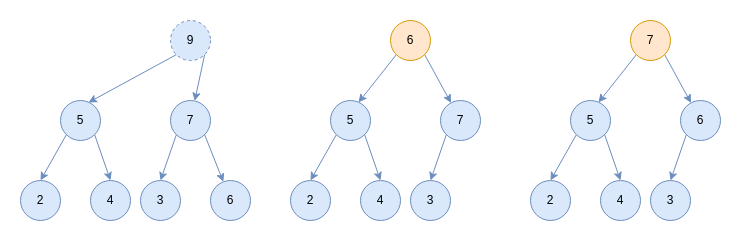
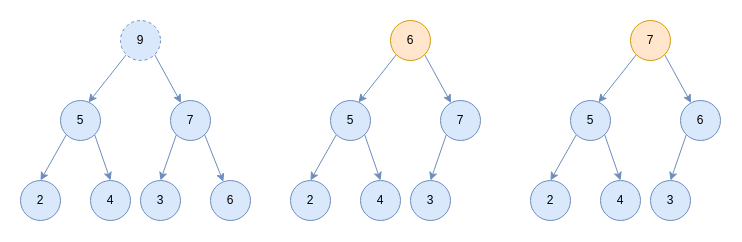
(191, 41) -> (141, 41)
